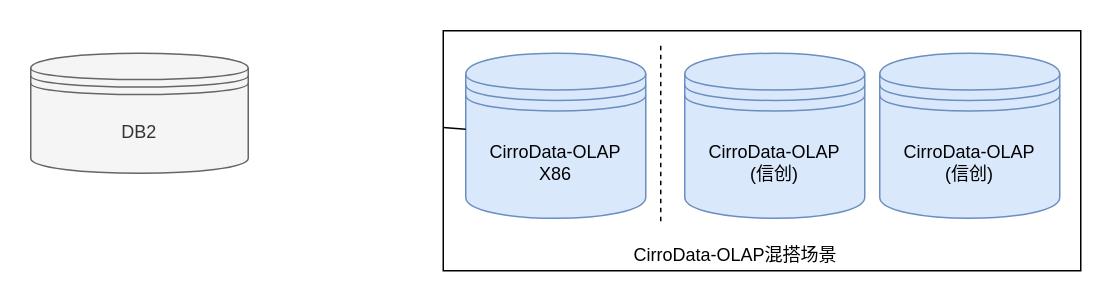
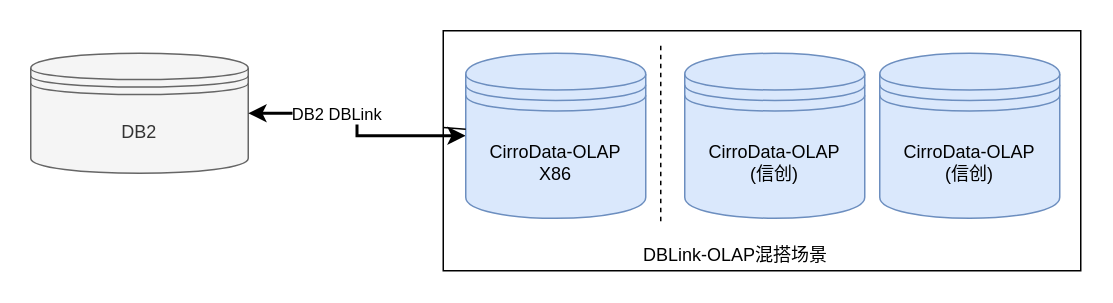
none -> (357, 125)
(736, 256) -> (736, 256)
